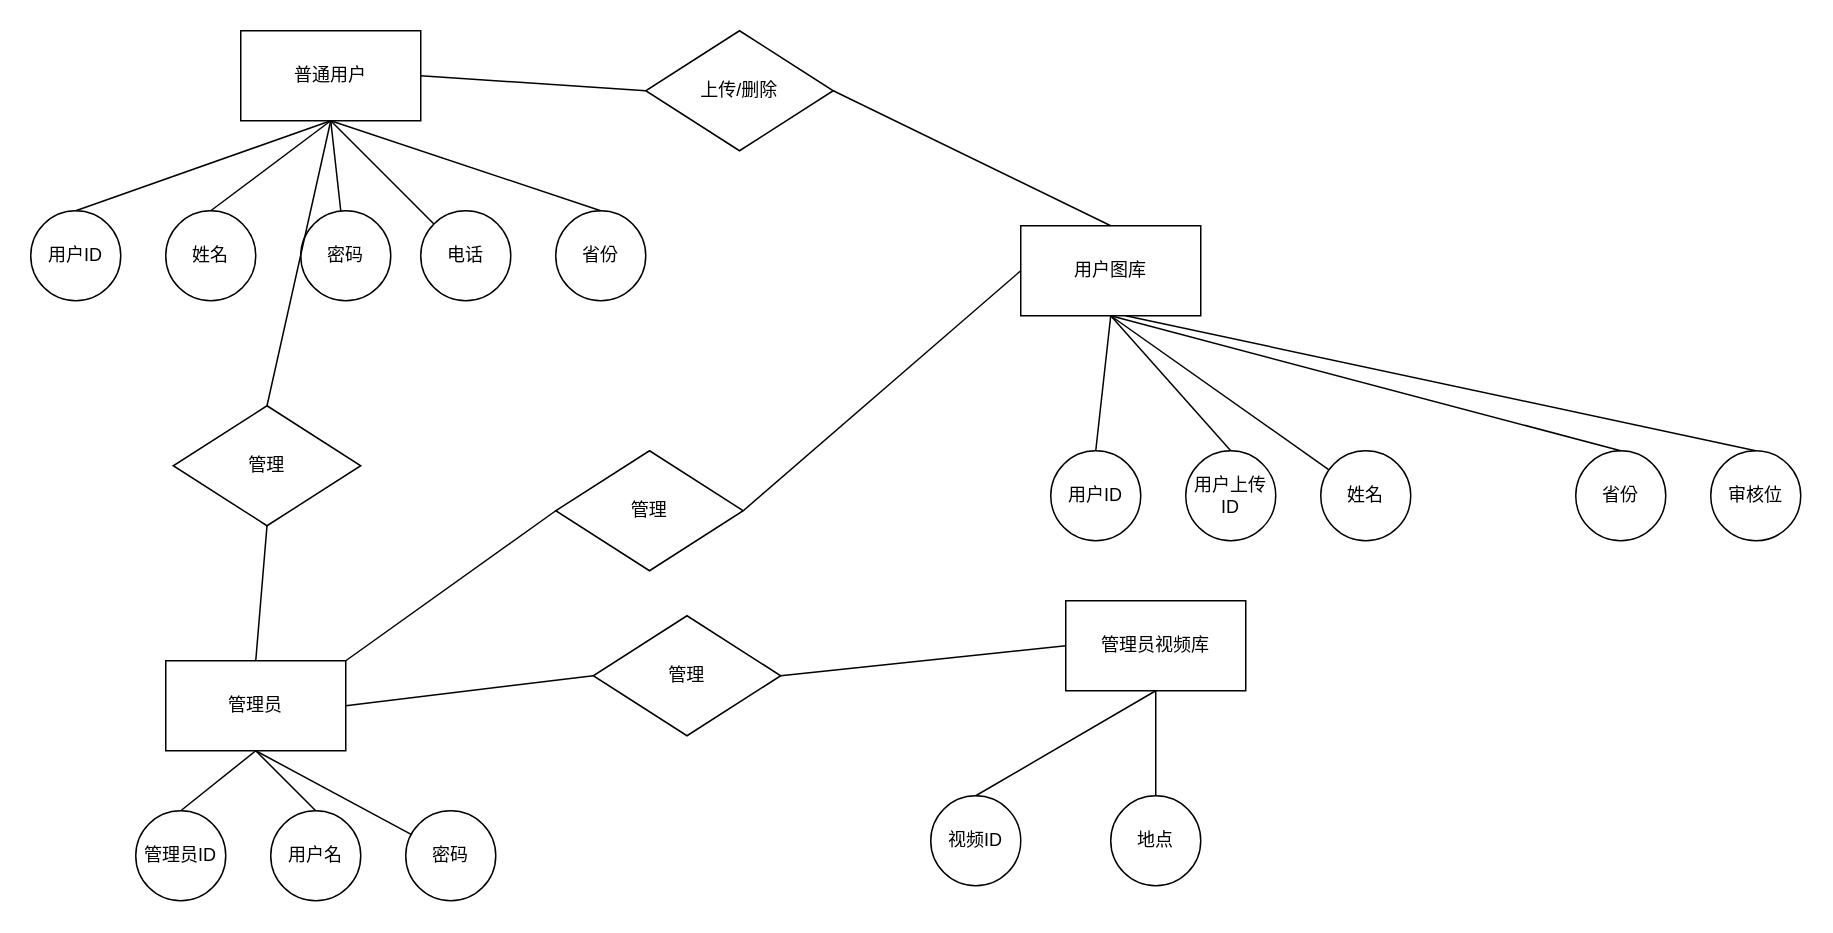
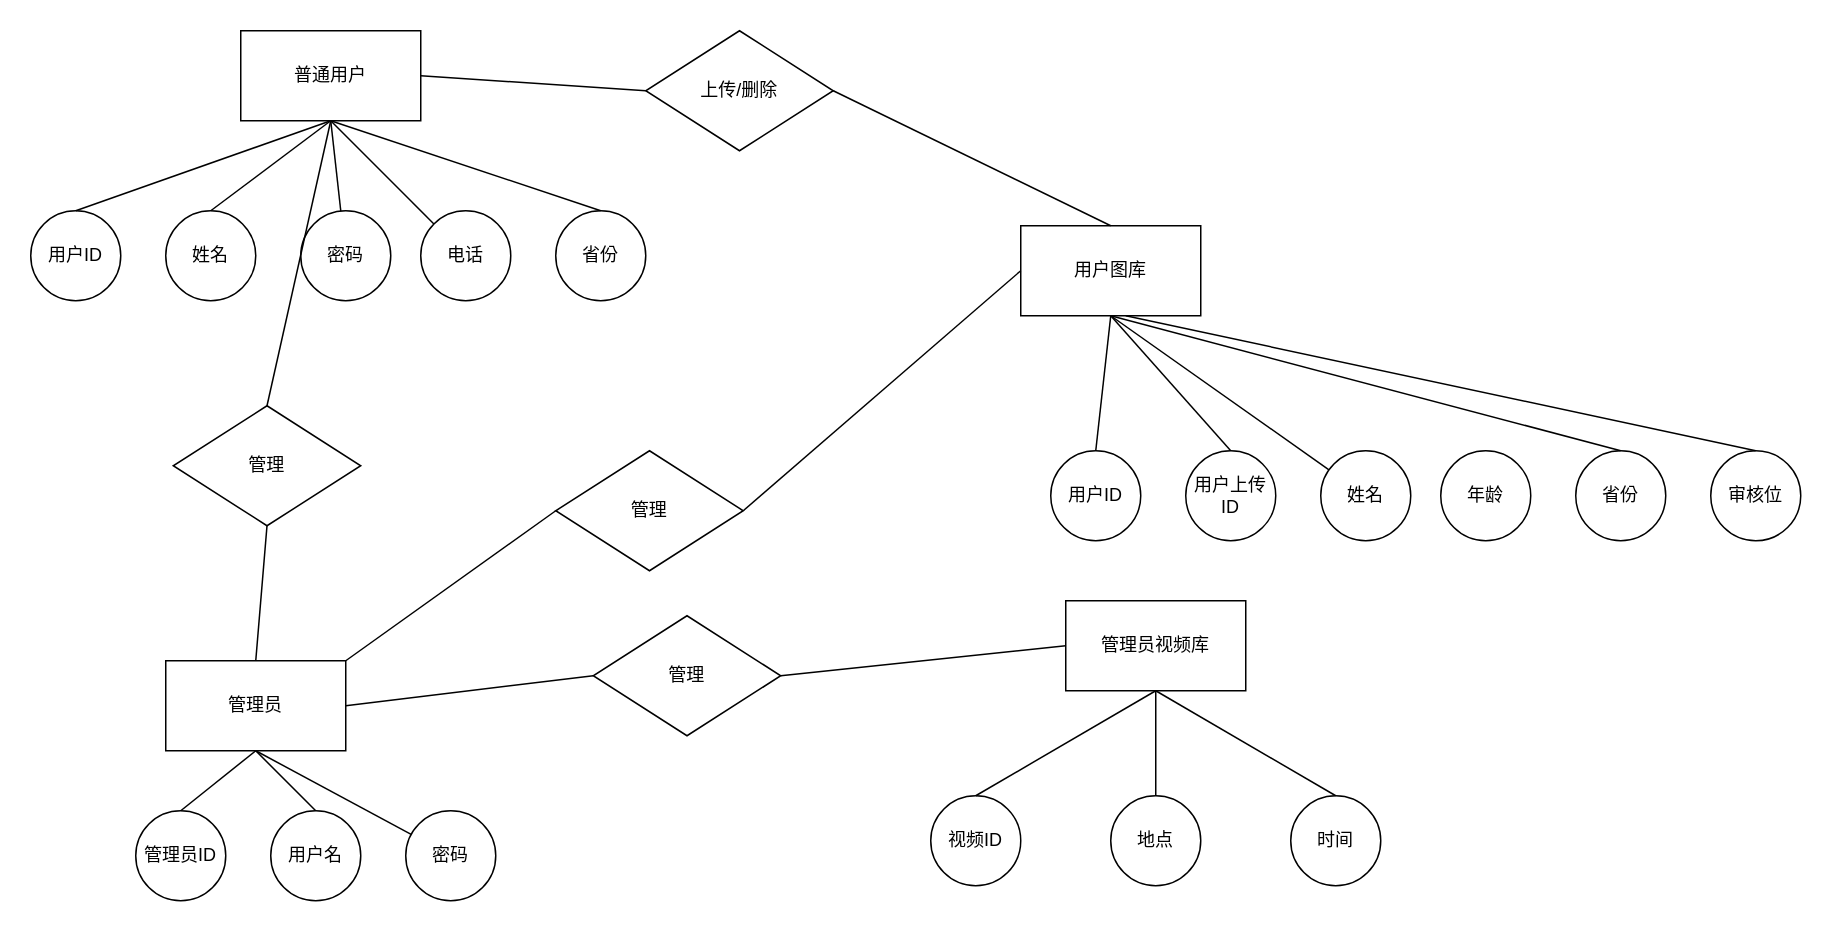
none -> (1486, 496)
none -> (1247, 744)
none -> (1336, 841)
